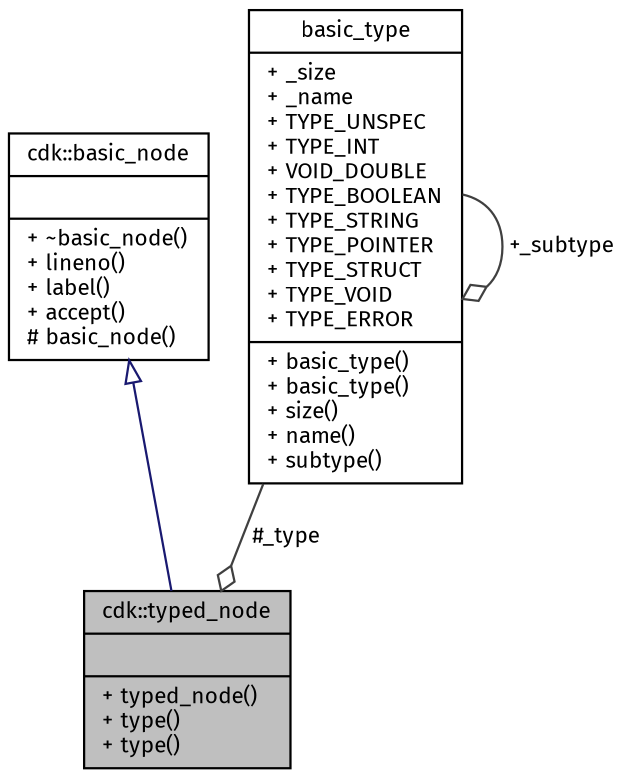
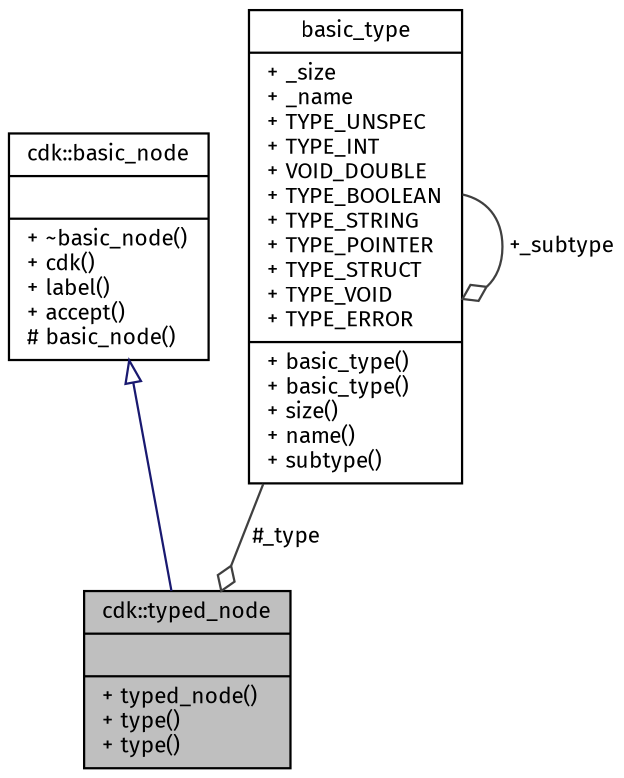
(76, 264) -> (62, 264)
